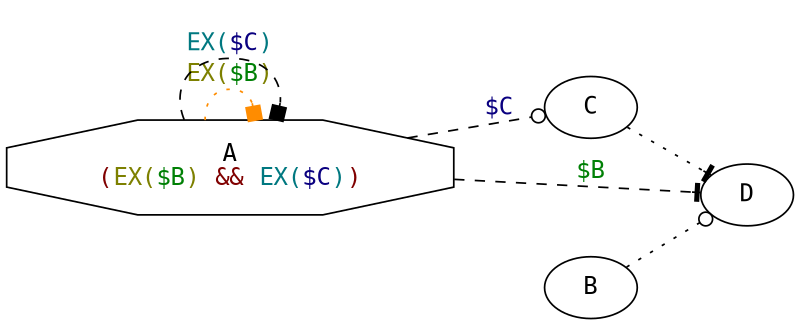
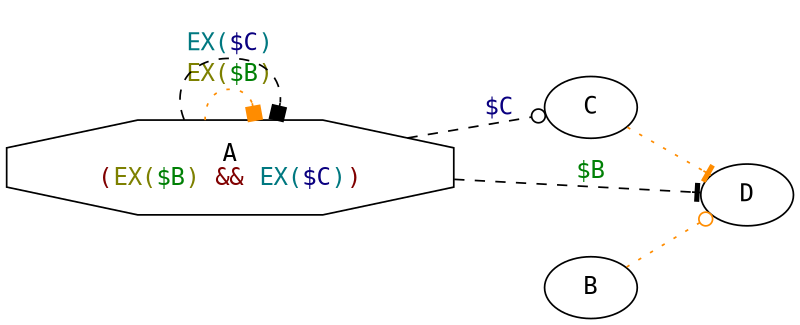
(665, 149) -> (665, 149)
(663, 245) -> (663, 245)
